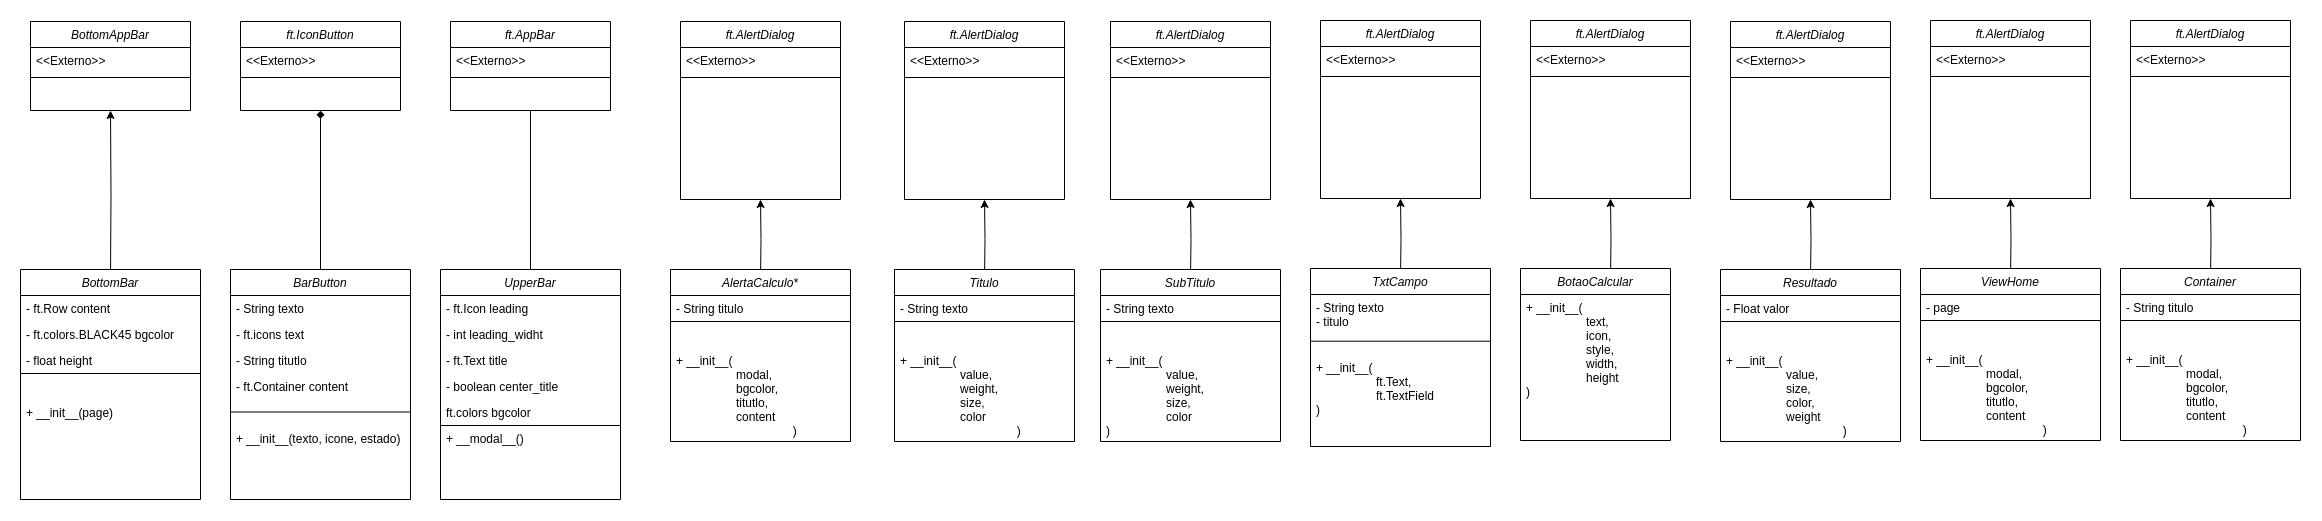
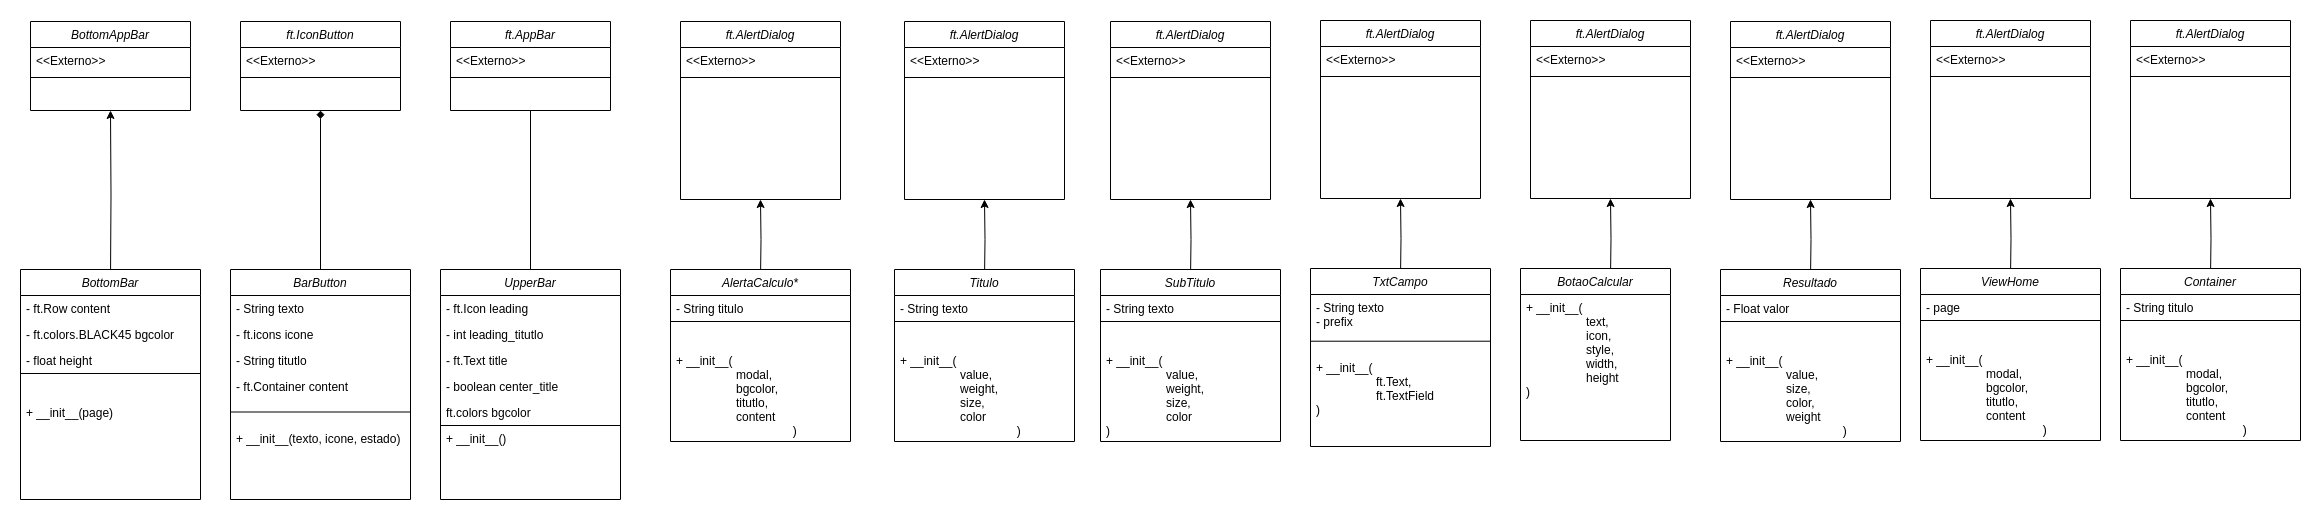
(1358, 308) -> (1358, 308)
(280, 335) -> (282, 335)
(500, 335) -> (506, 335)
(487, 439) -> (482, 439)
